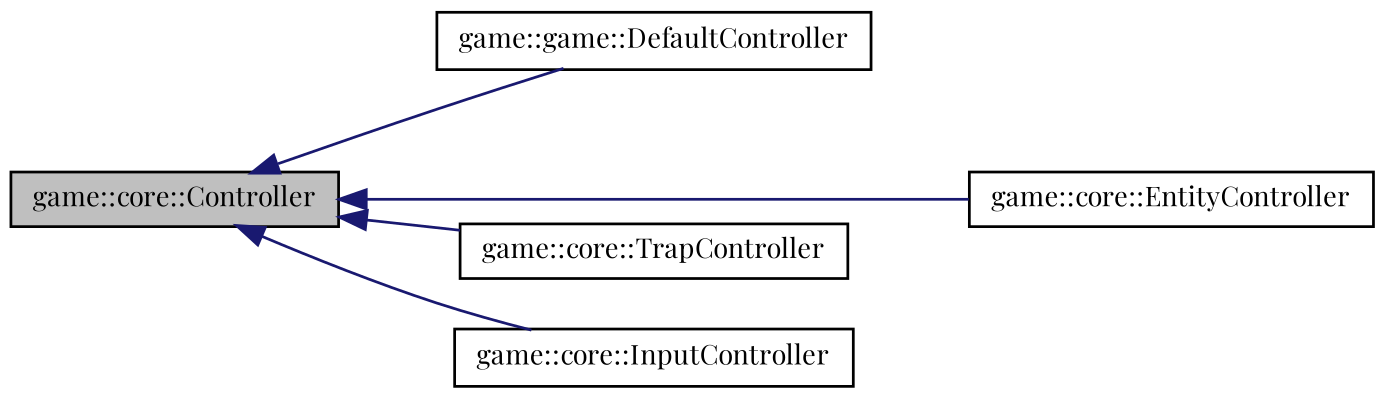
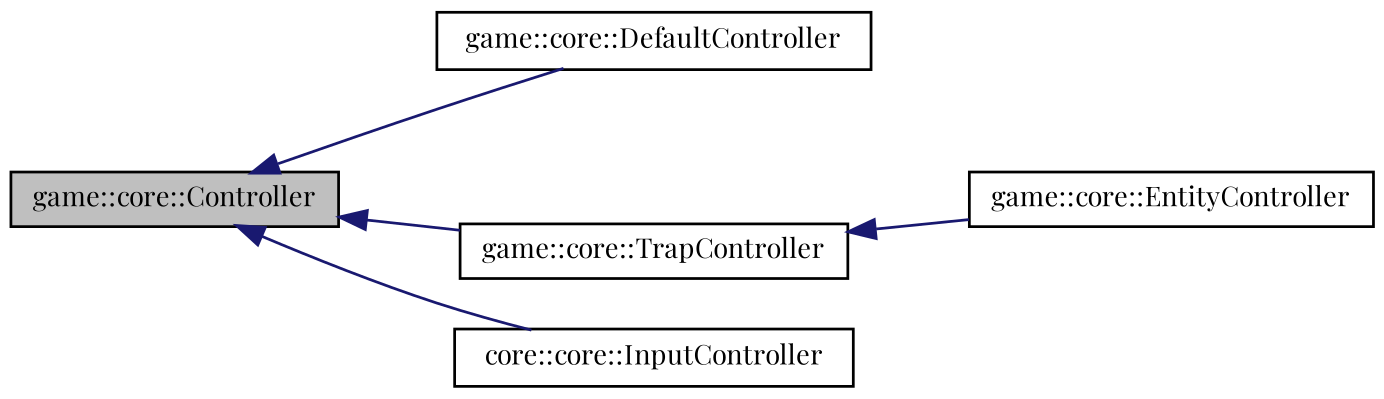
(654, 41) -> (654, 41)
(668, 199) -> (923, 224)
(654, 358) -> (654, 358)
